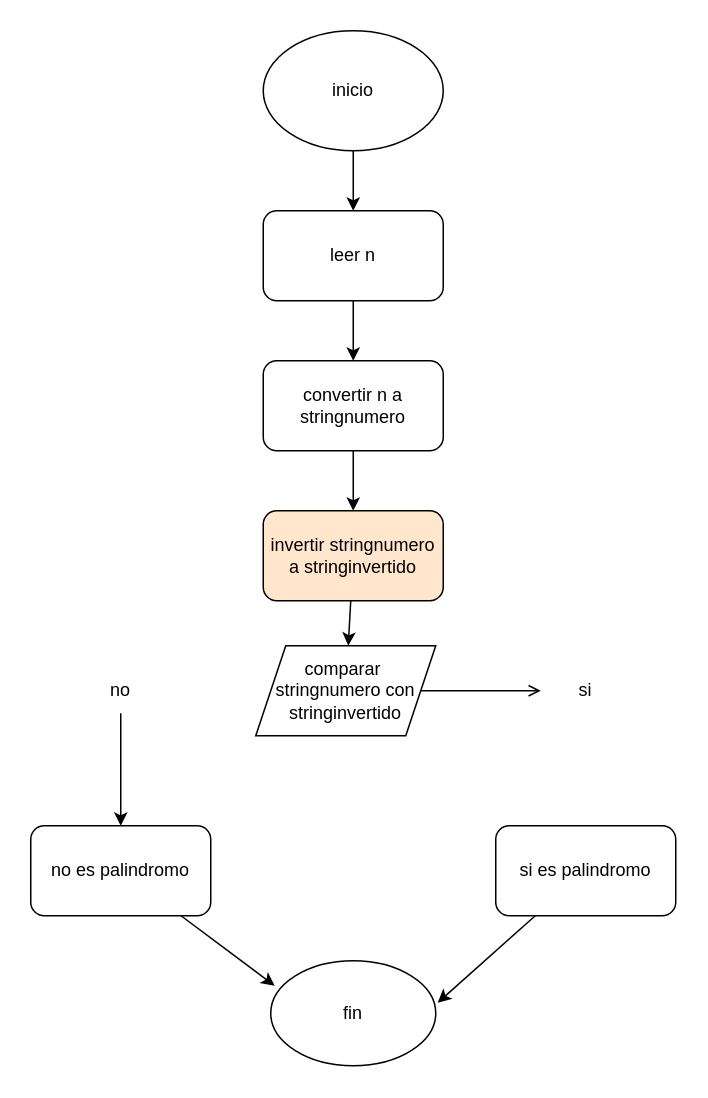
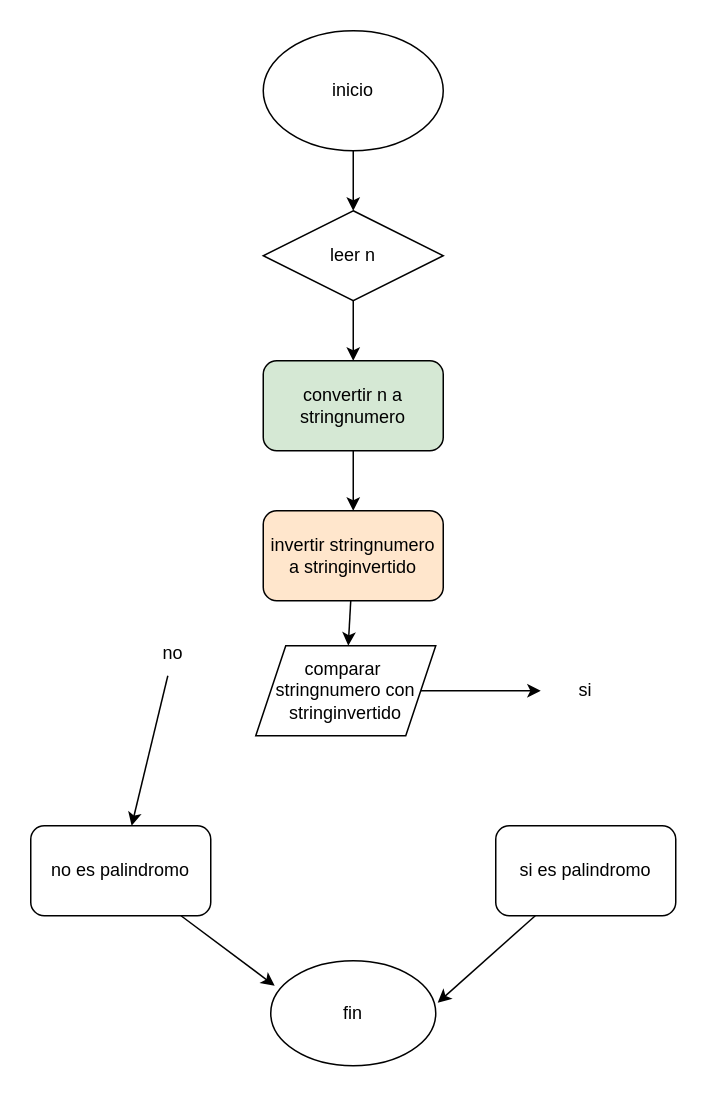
(353, 256) -> (353, 256)
(353, 406) -> (353, 406)
(121, 691) -> (173, 653)
(531, 691) -> (529, 691)
